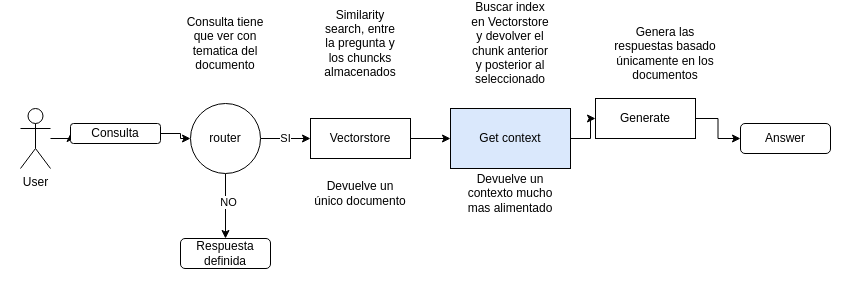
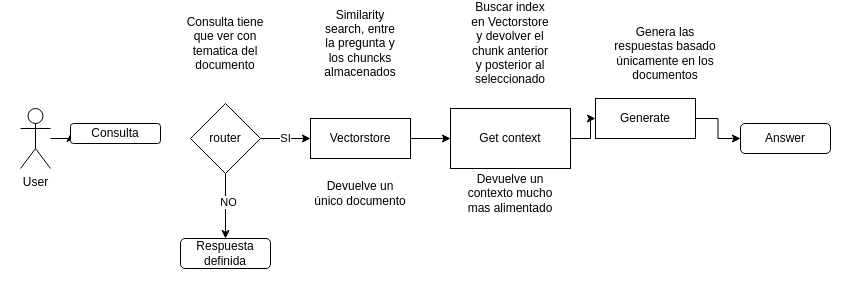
(175, 134) -> none
(226, 139) -> (226, 139)
(511, 139) -> (511, 139)
